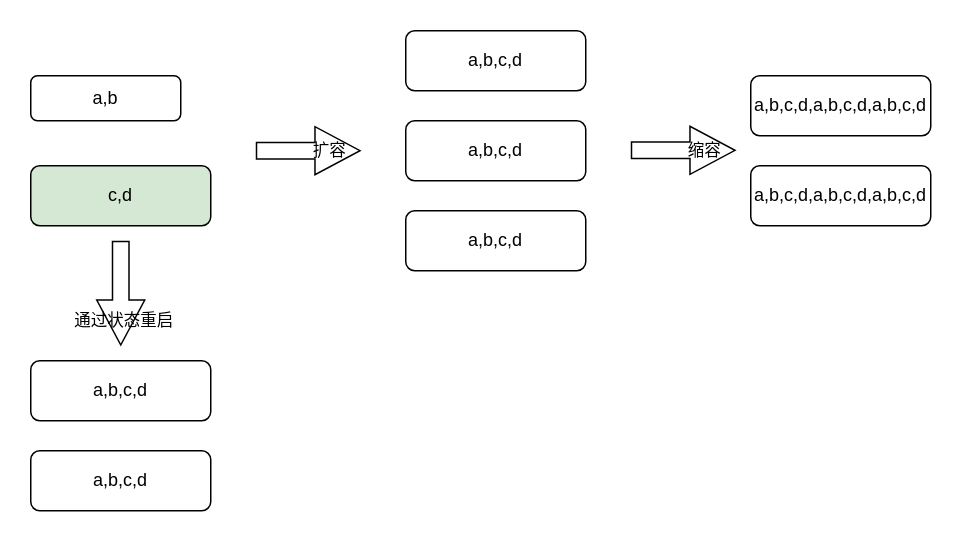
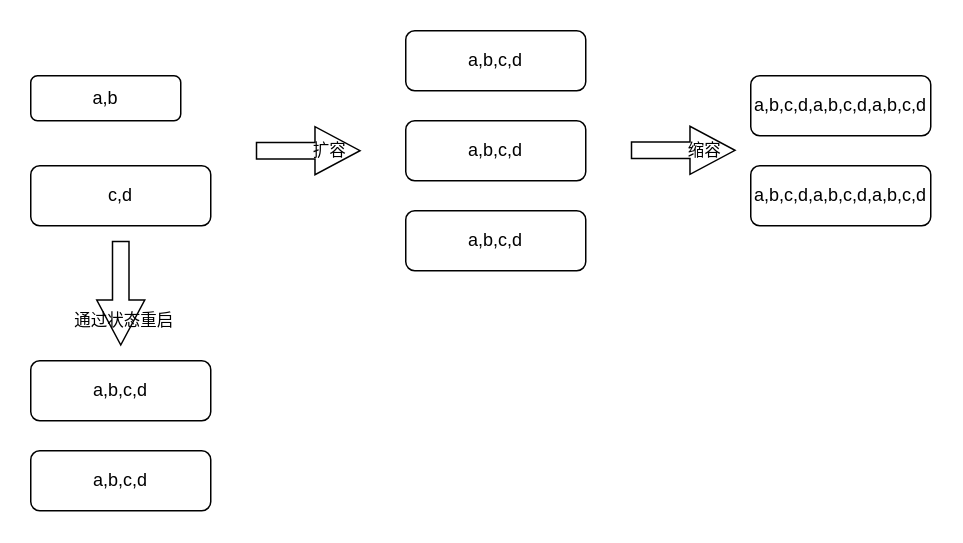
(121, 196) -> (121, 196)
